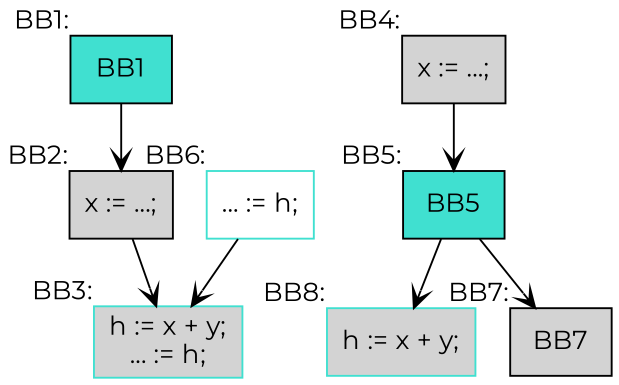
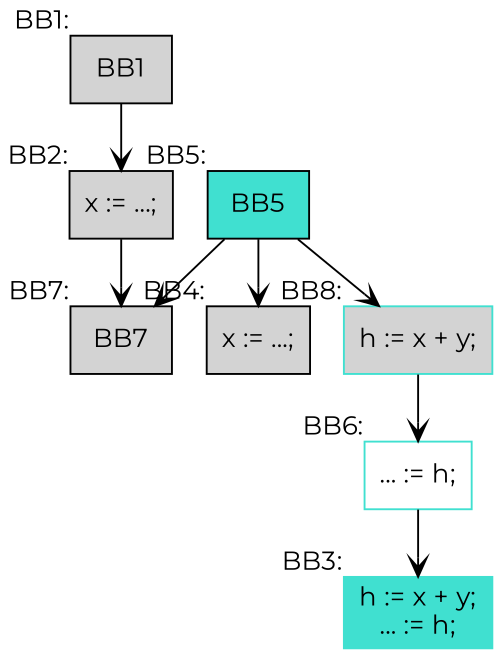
(121, 70) -> (121, 70)
(454, 128) -> (258, 263)
(141, 264) -> (121, 263)
(168, 342) -> (418, 613)
none -> (418, 399)
